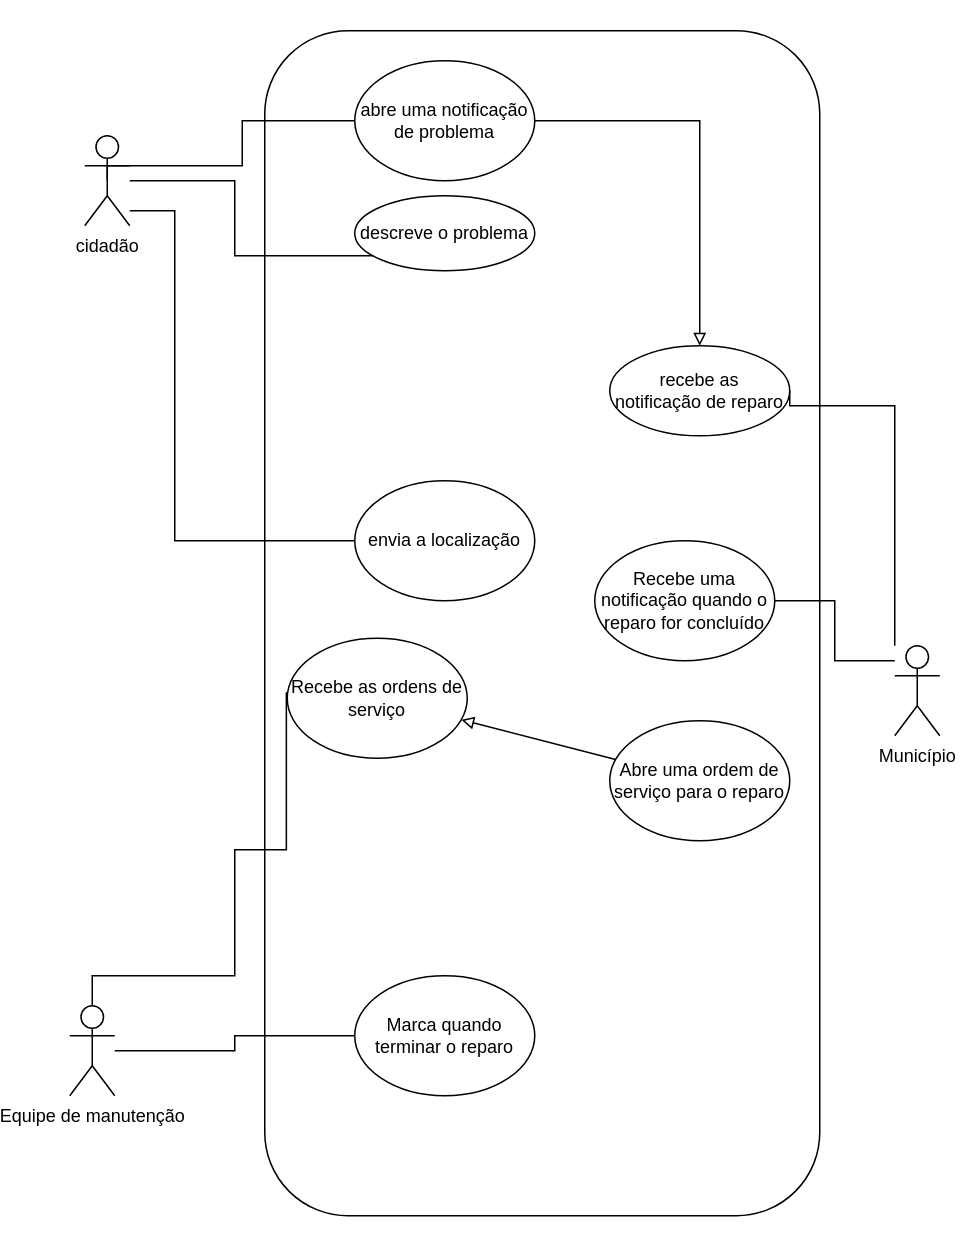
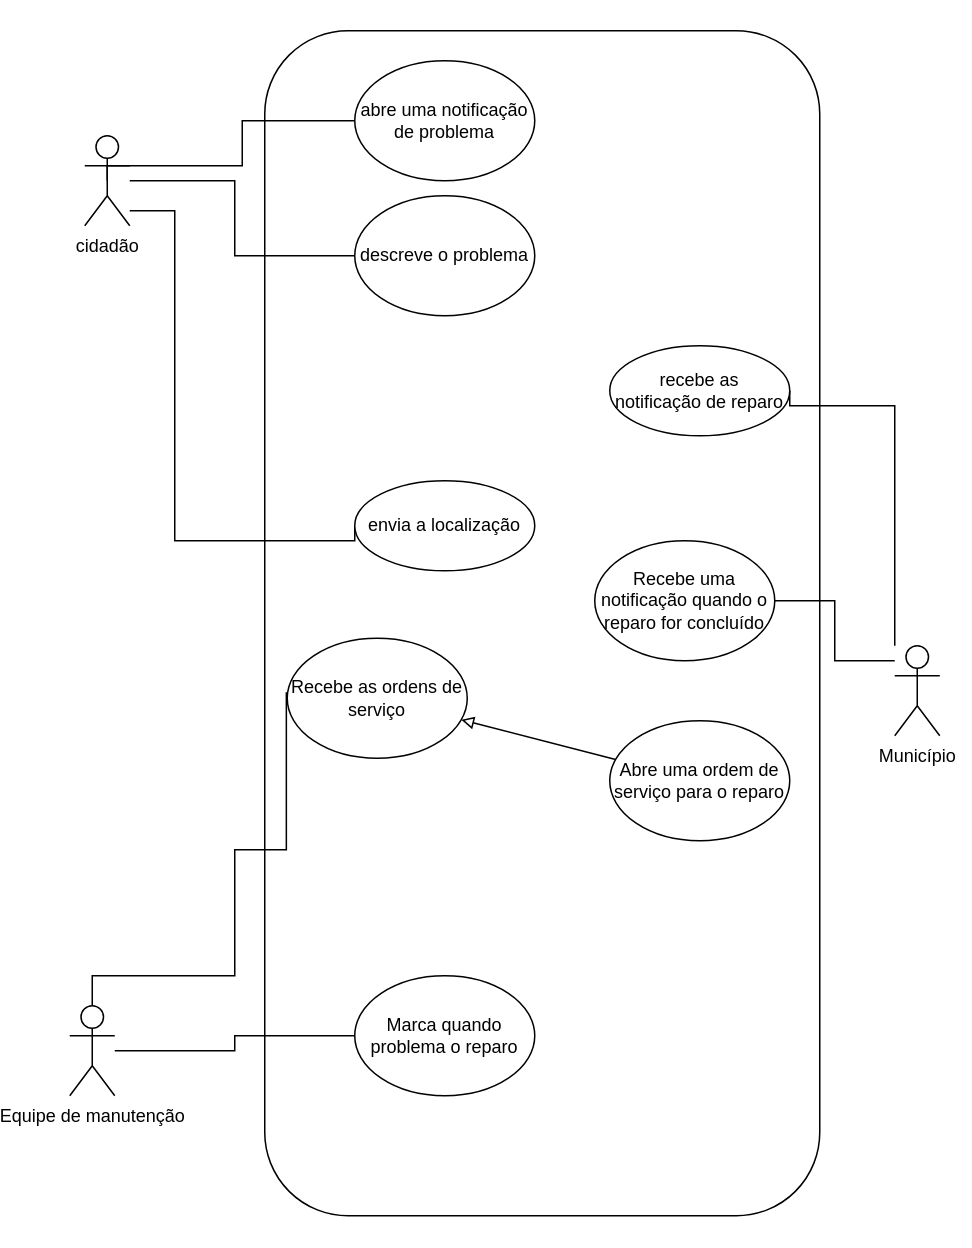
(700, 144) -> none
(445, 233) -> (445, 256)
(445, 541) -> (445, 526)
(445, 1036) -> (445, 1036)
